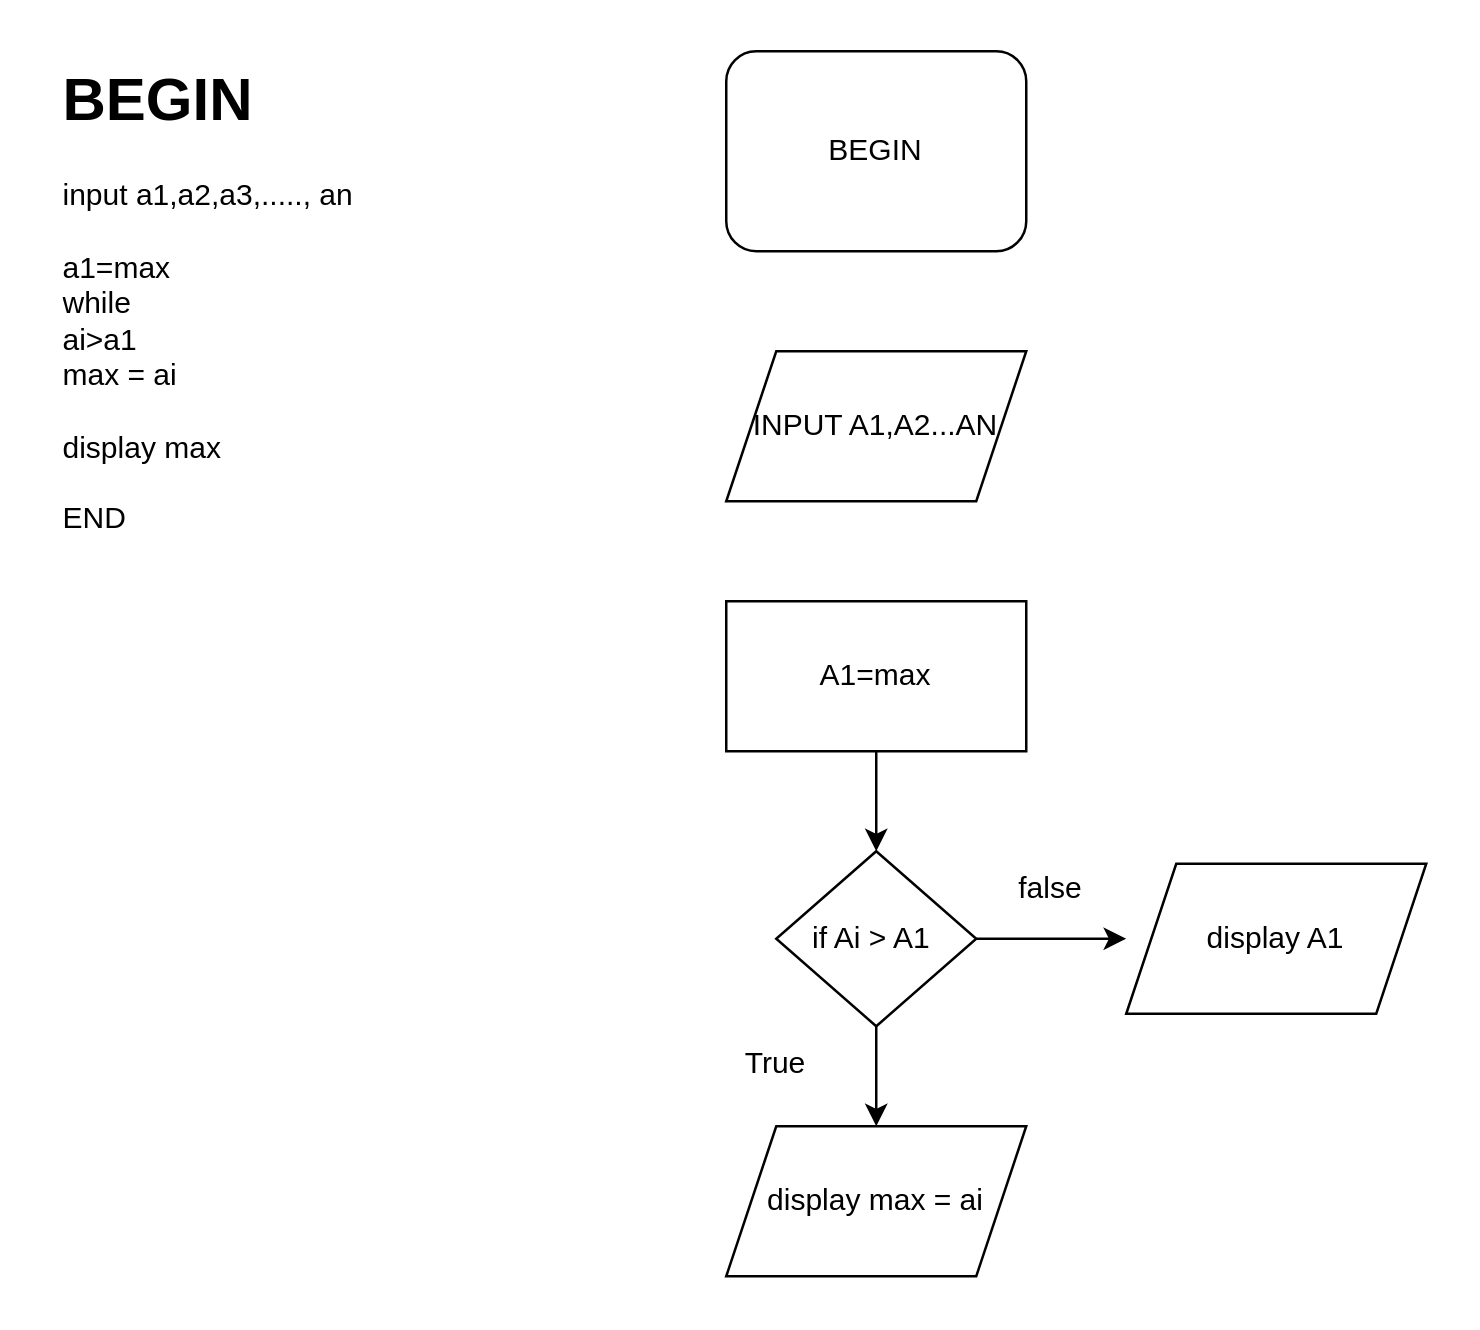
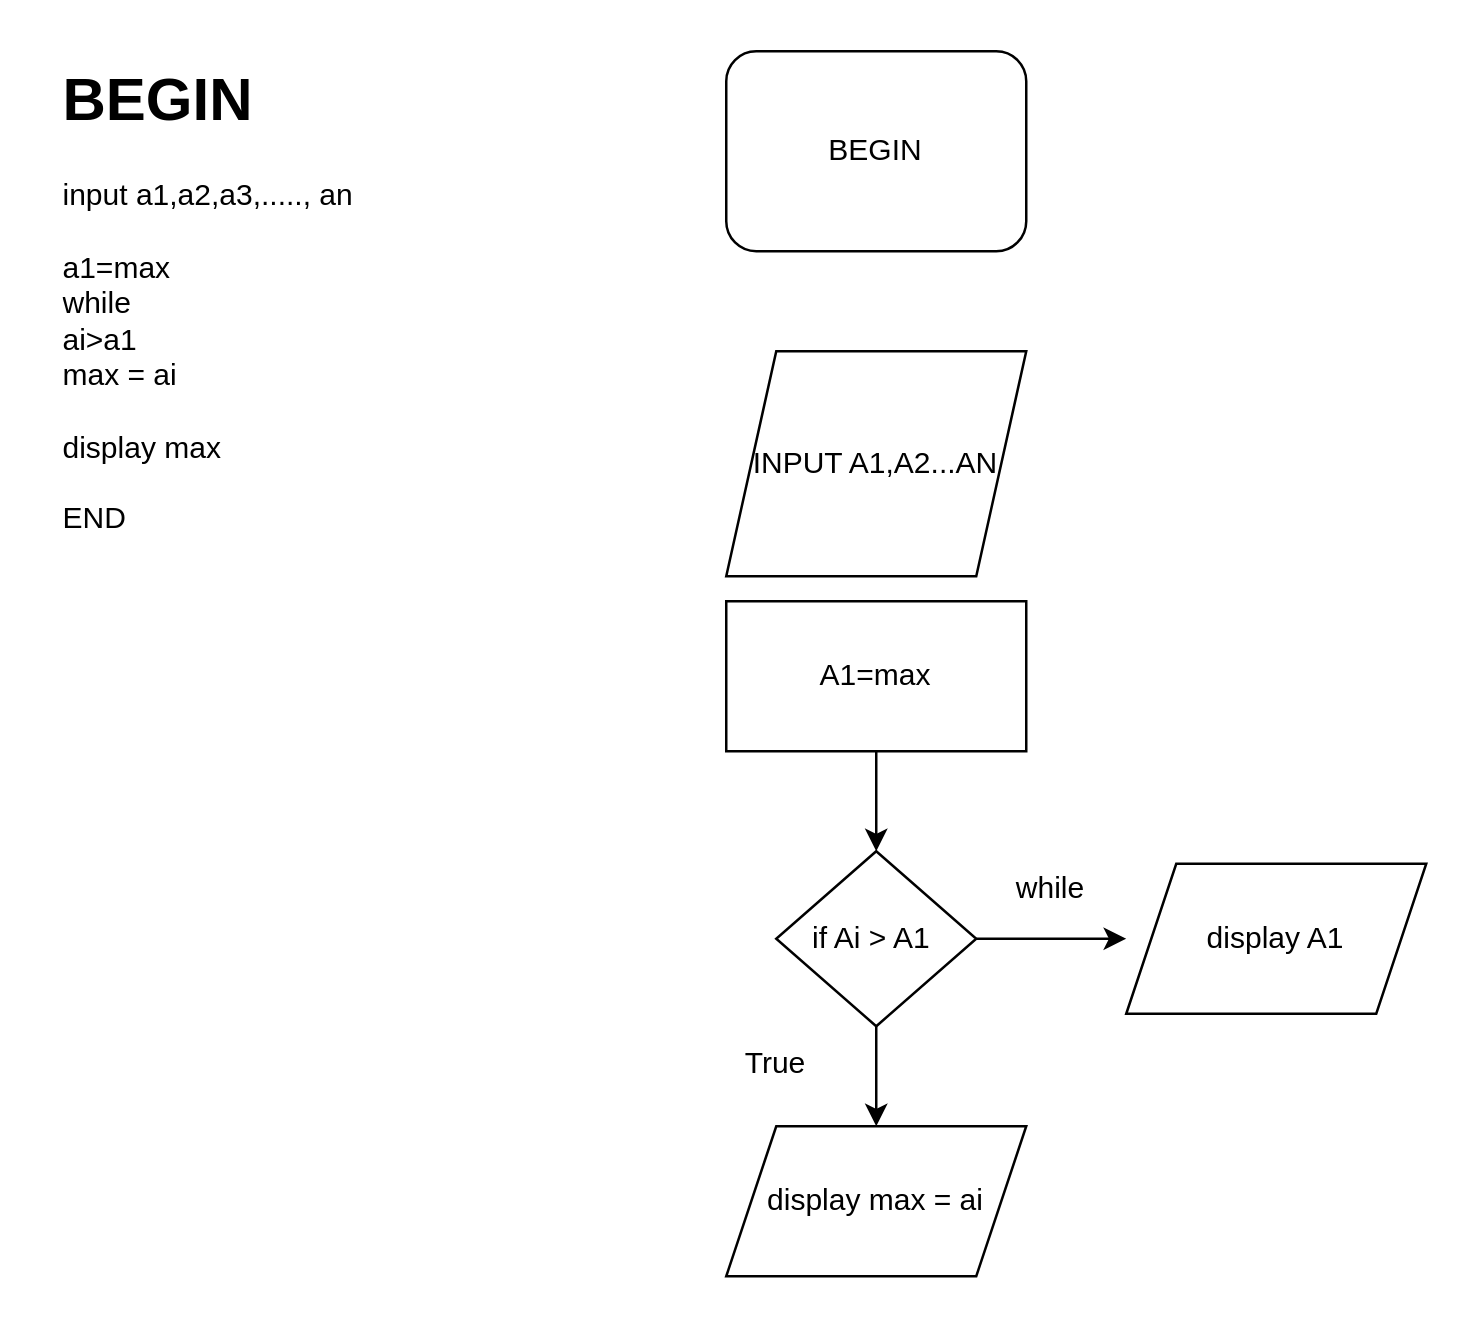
(876, 426) -> (876, 464)
(1051, 889) -> (1051, 889)
